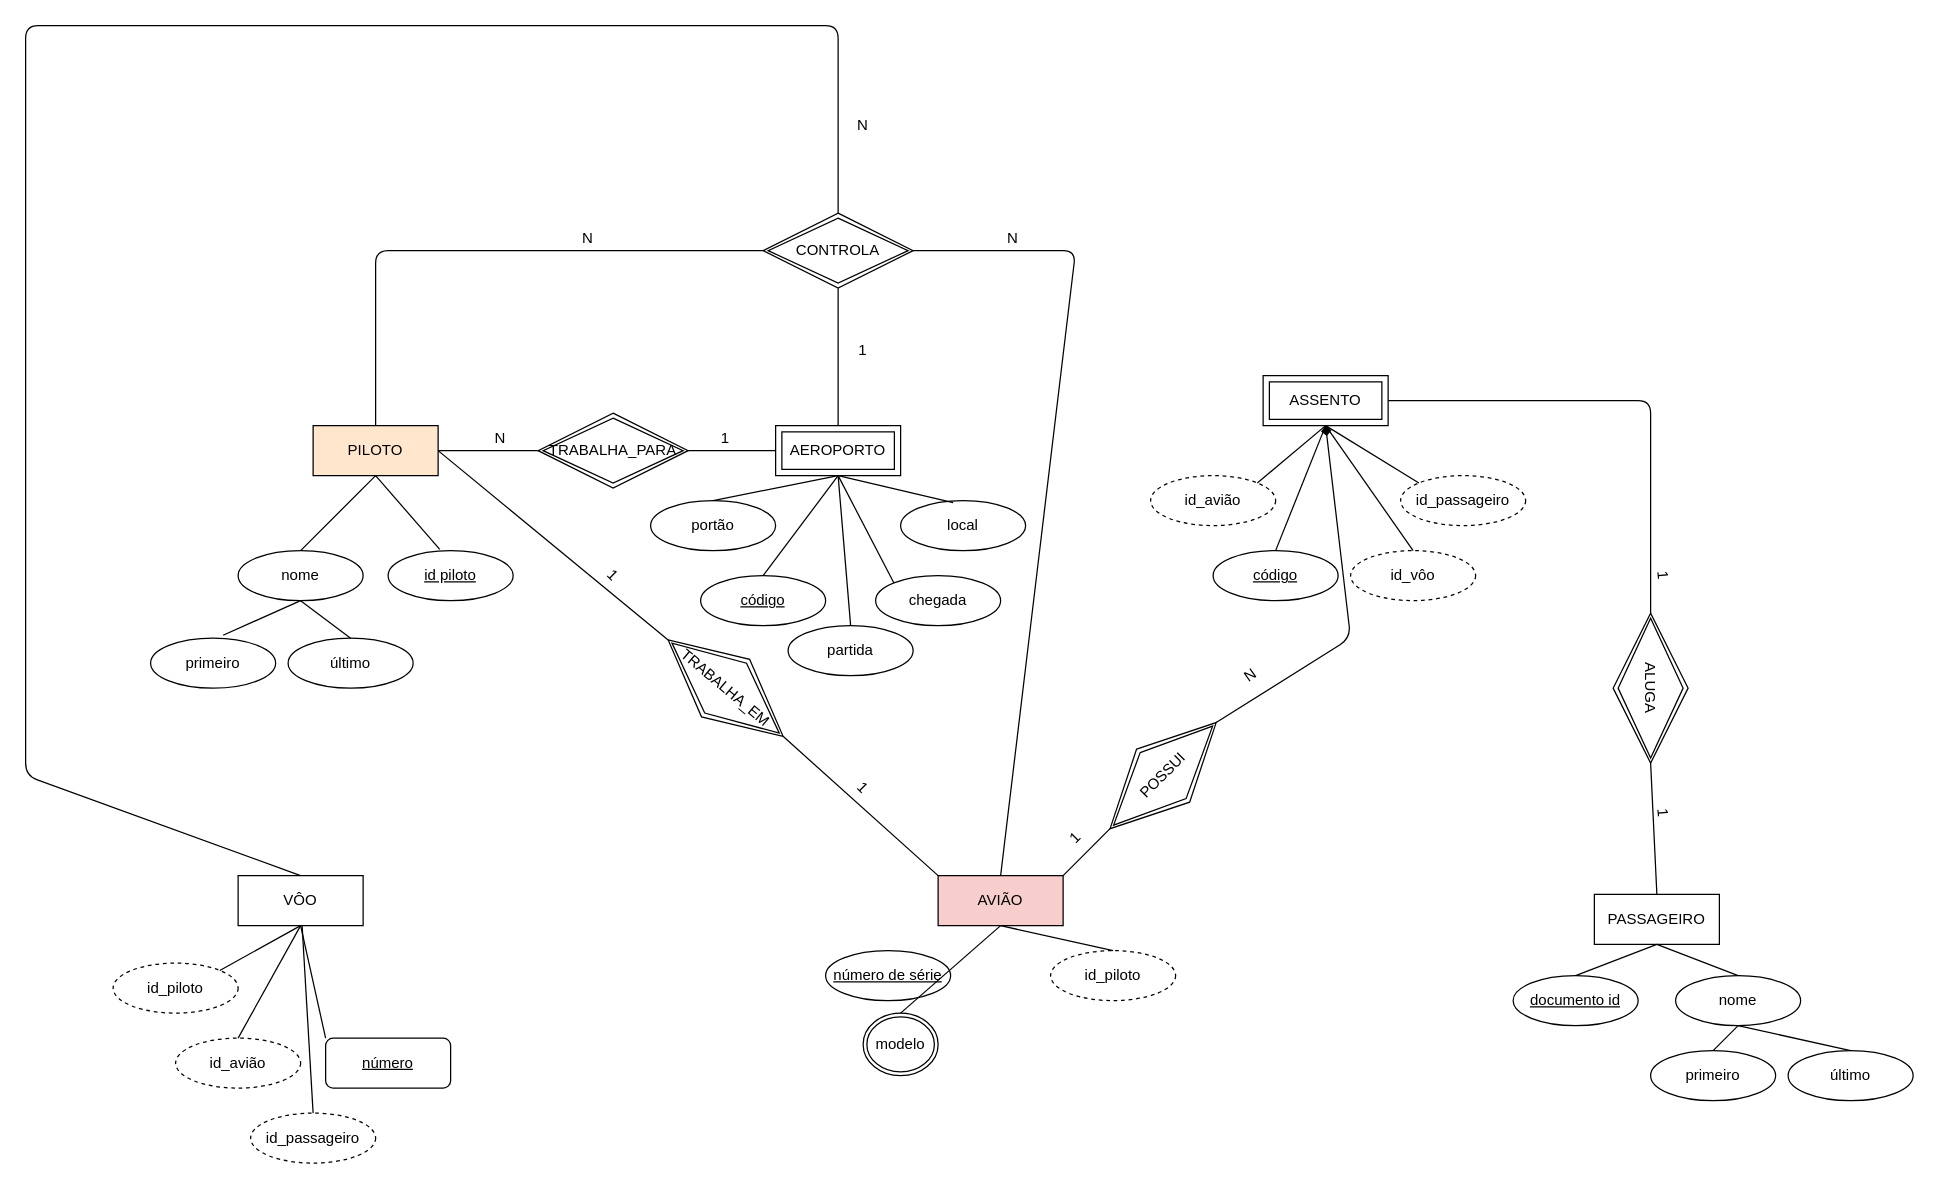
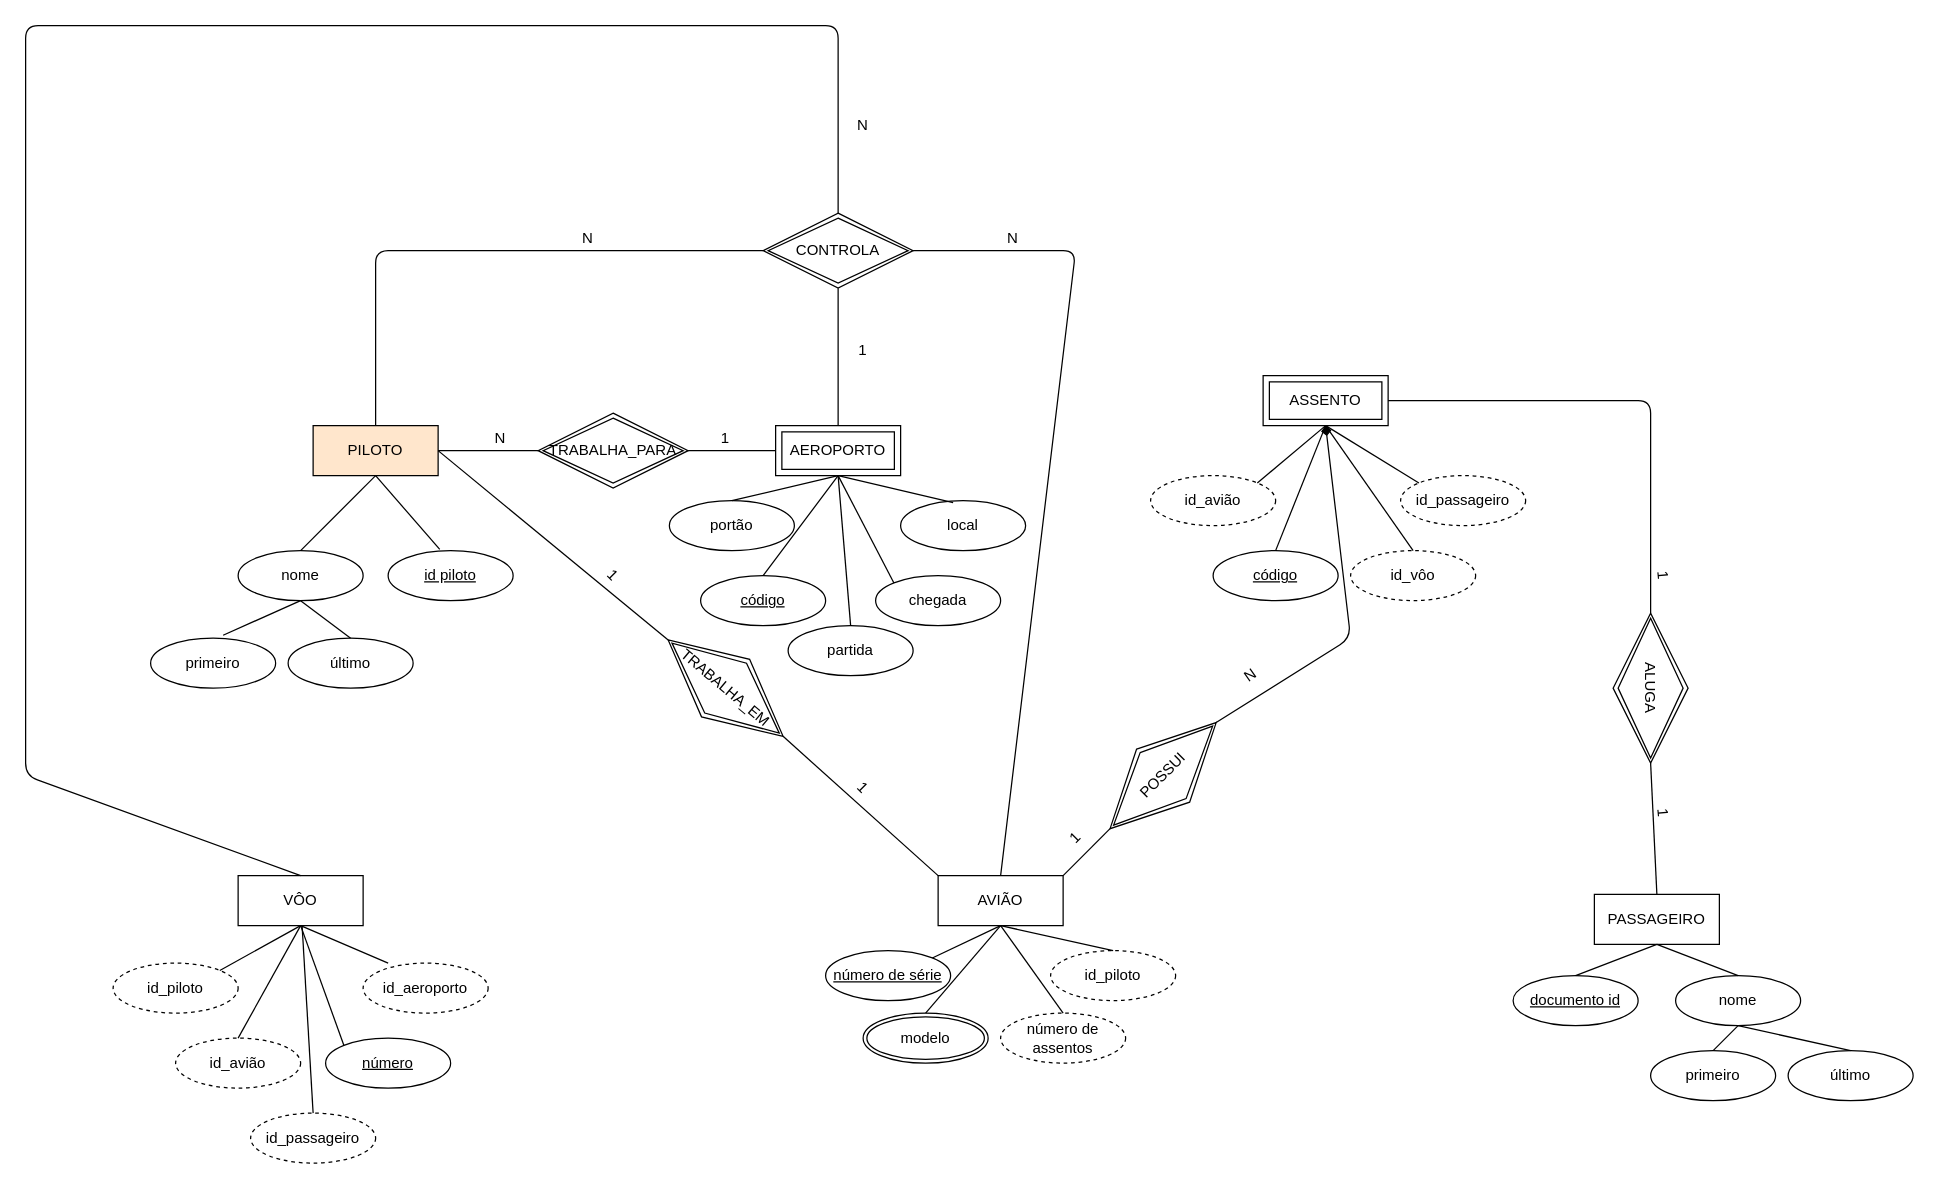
(713, 526) -> (732, 526)
(1001, 901) -> (1001, 901)
none -> (961, 944)
none -> (347, 945)
none -> (1033, 971)
none -> (426, 988)
none -> (1063, 1038)
(901, 1044) -> (926, 1038)
(388, 1063) -> (388, 1063)
